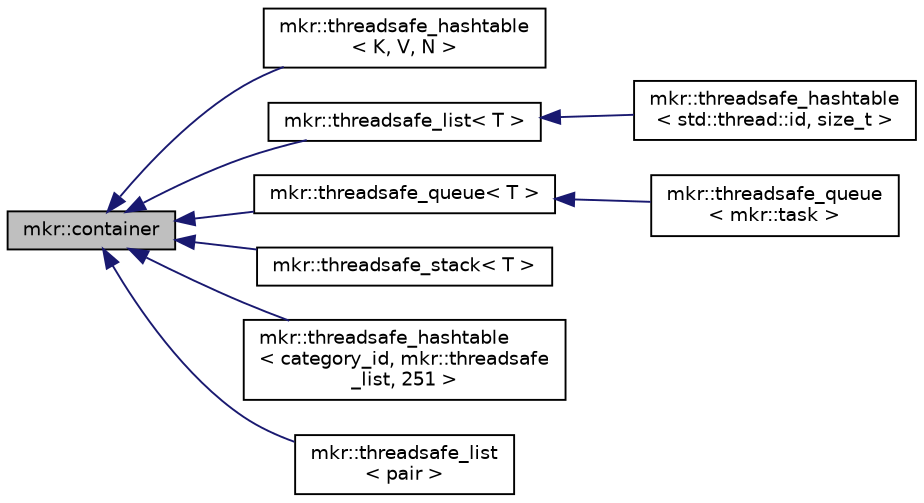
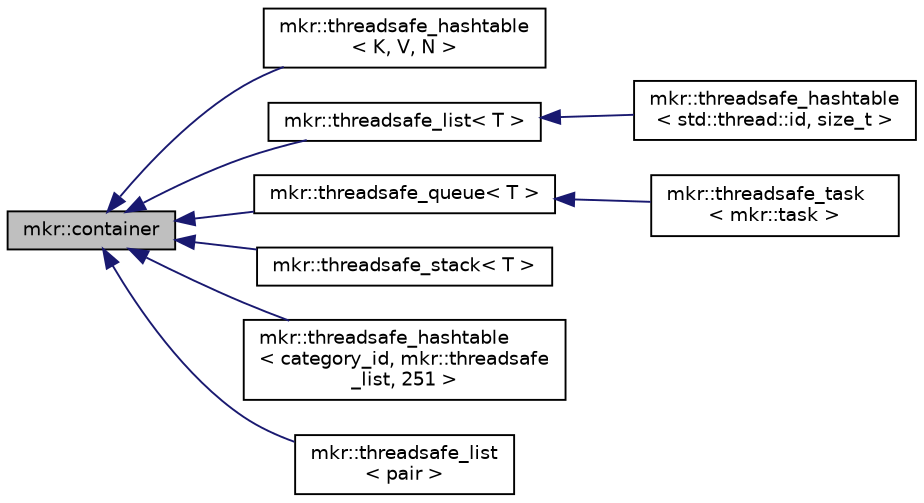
(775, 206) -> (775, 206)
